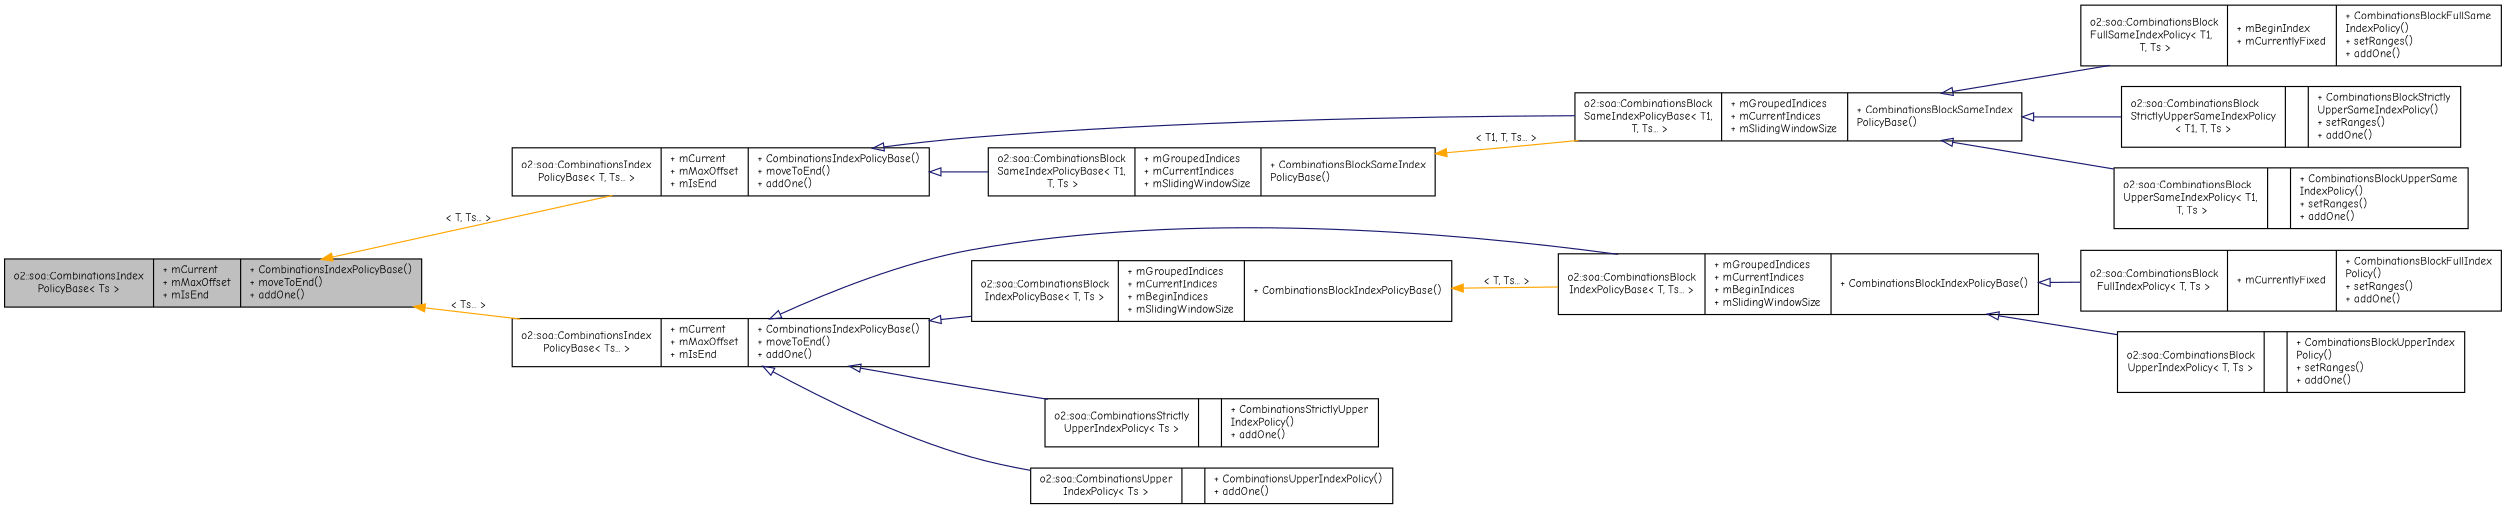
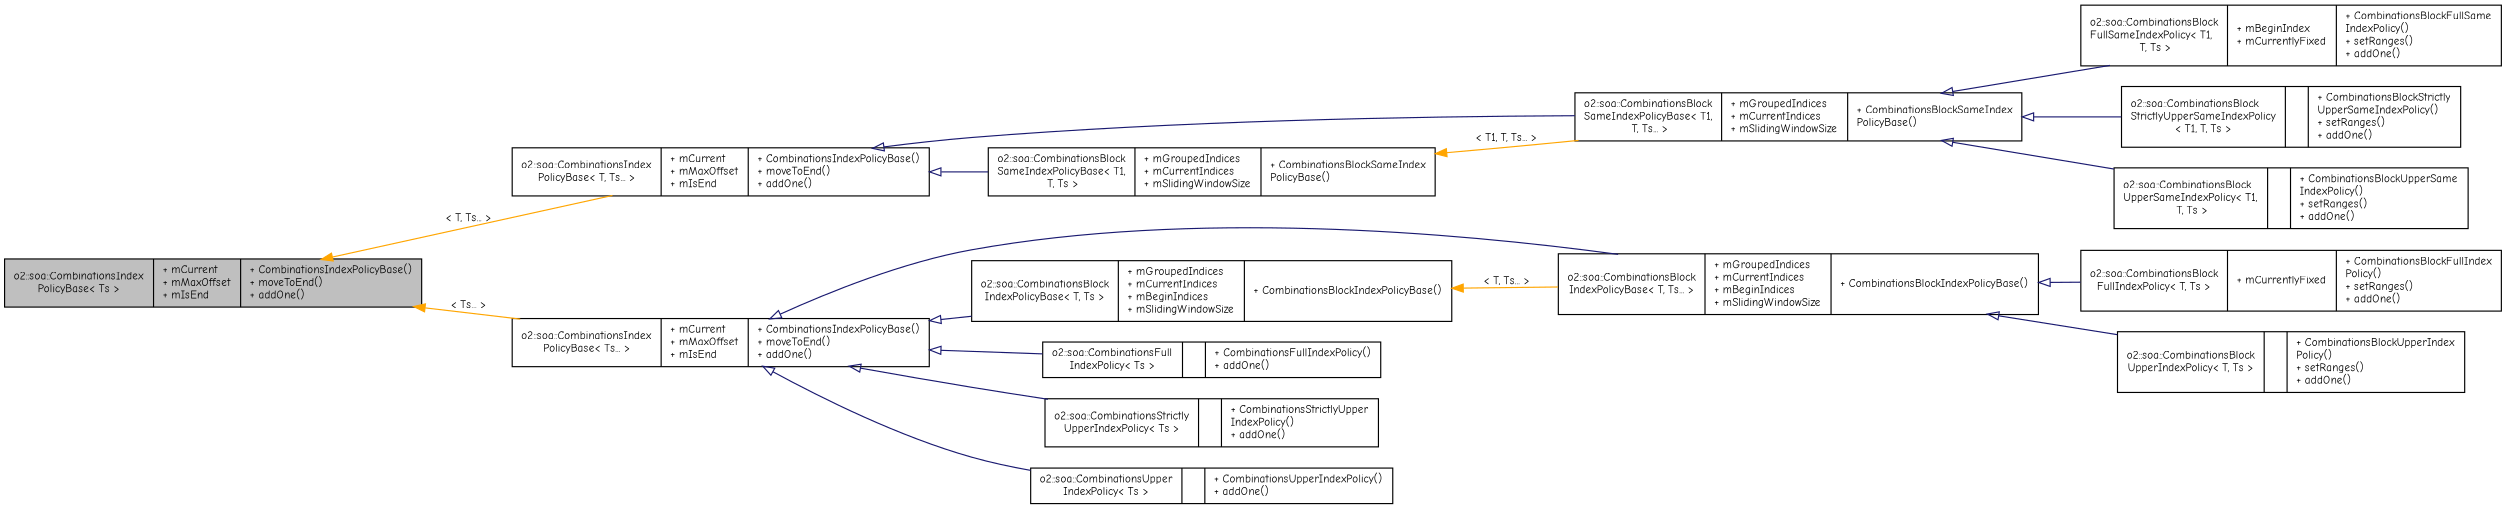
none -> (1212, 360)
